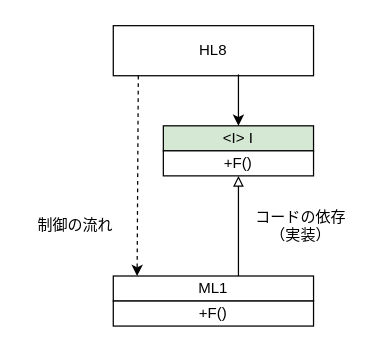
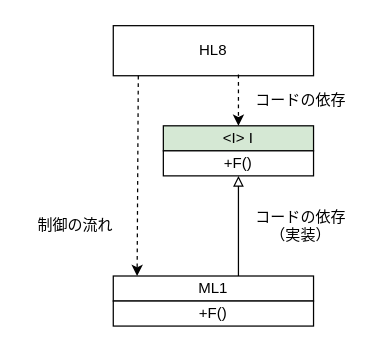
(238, 97) -> (238, 97)
none -> (301, 101)
